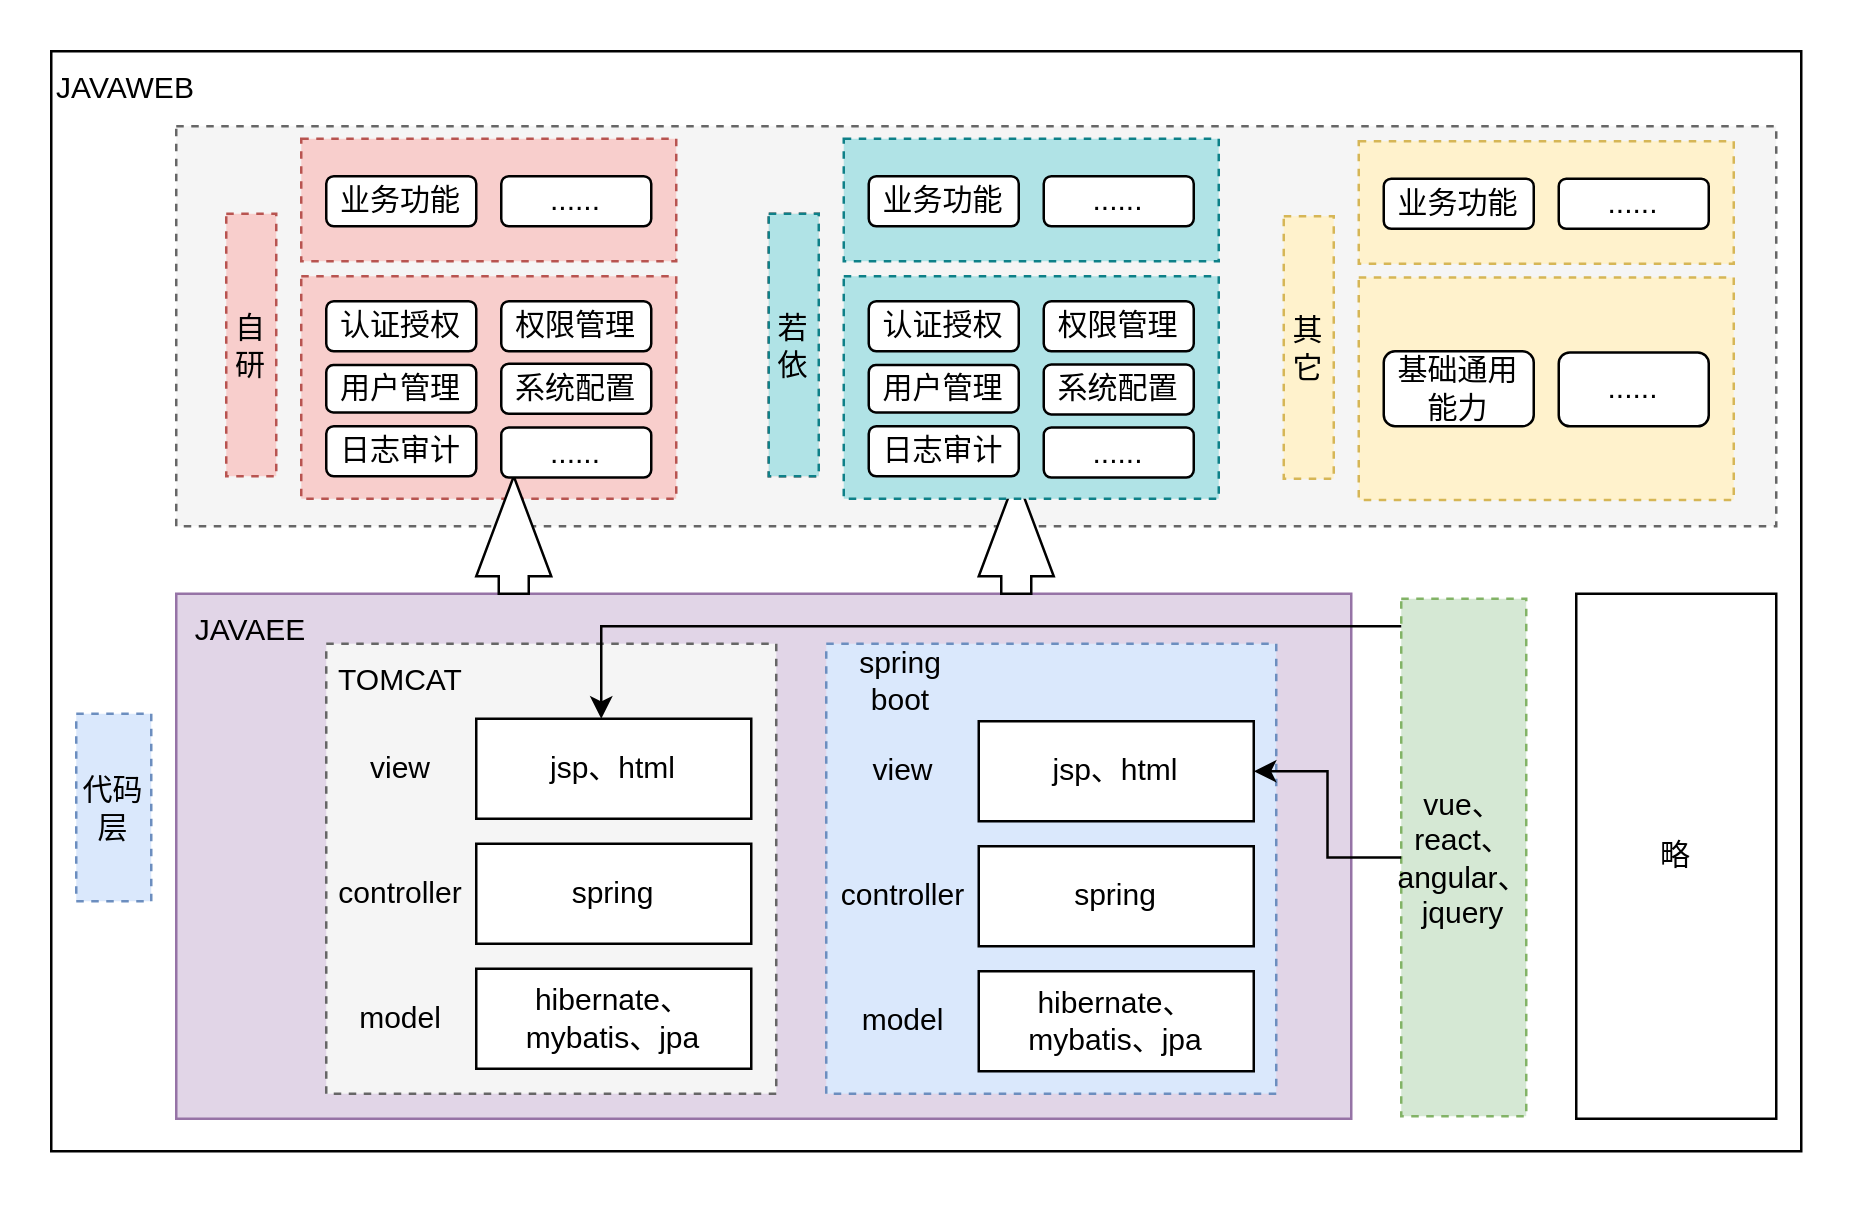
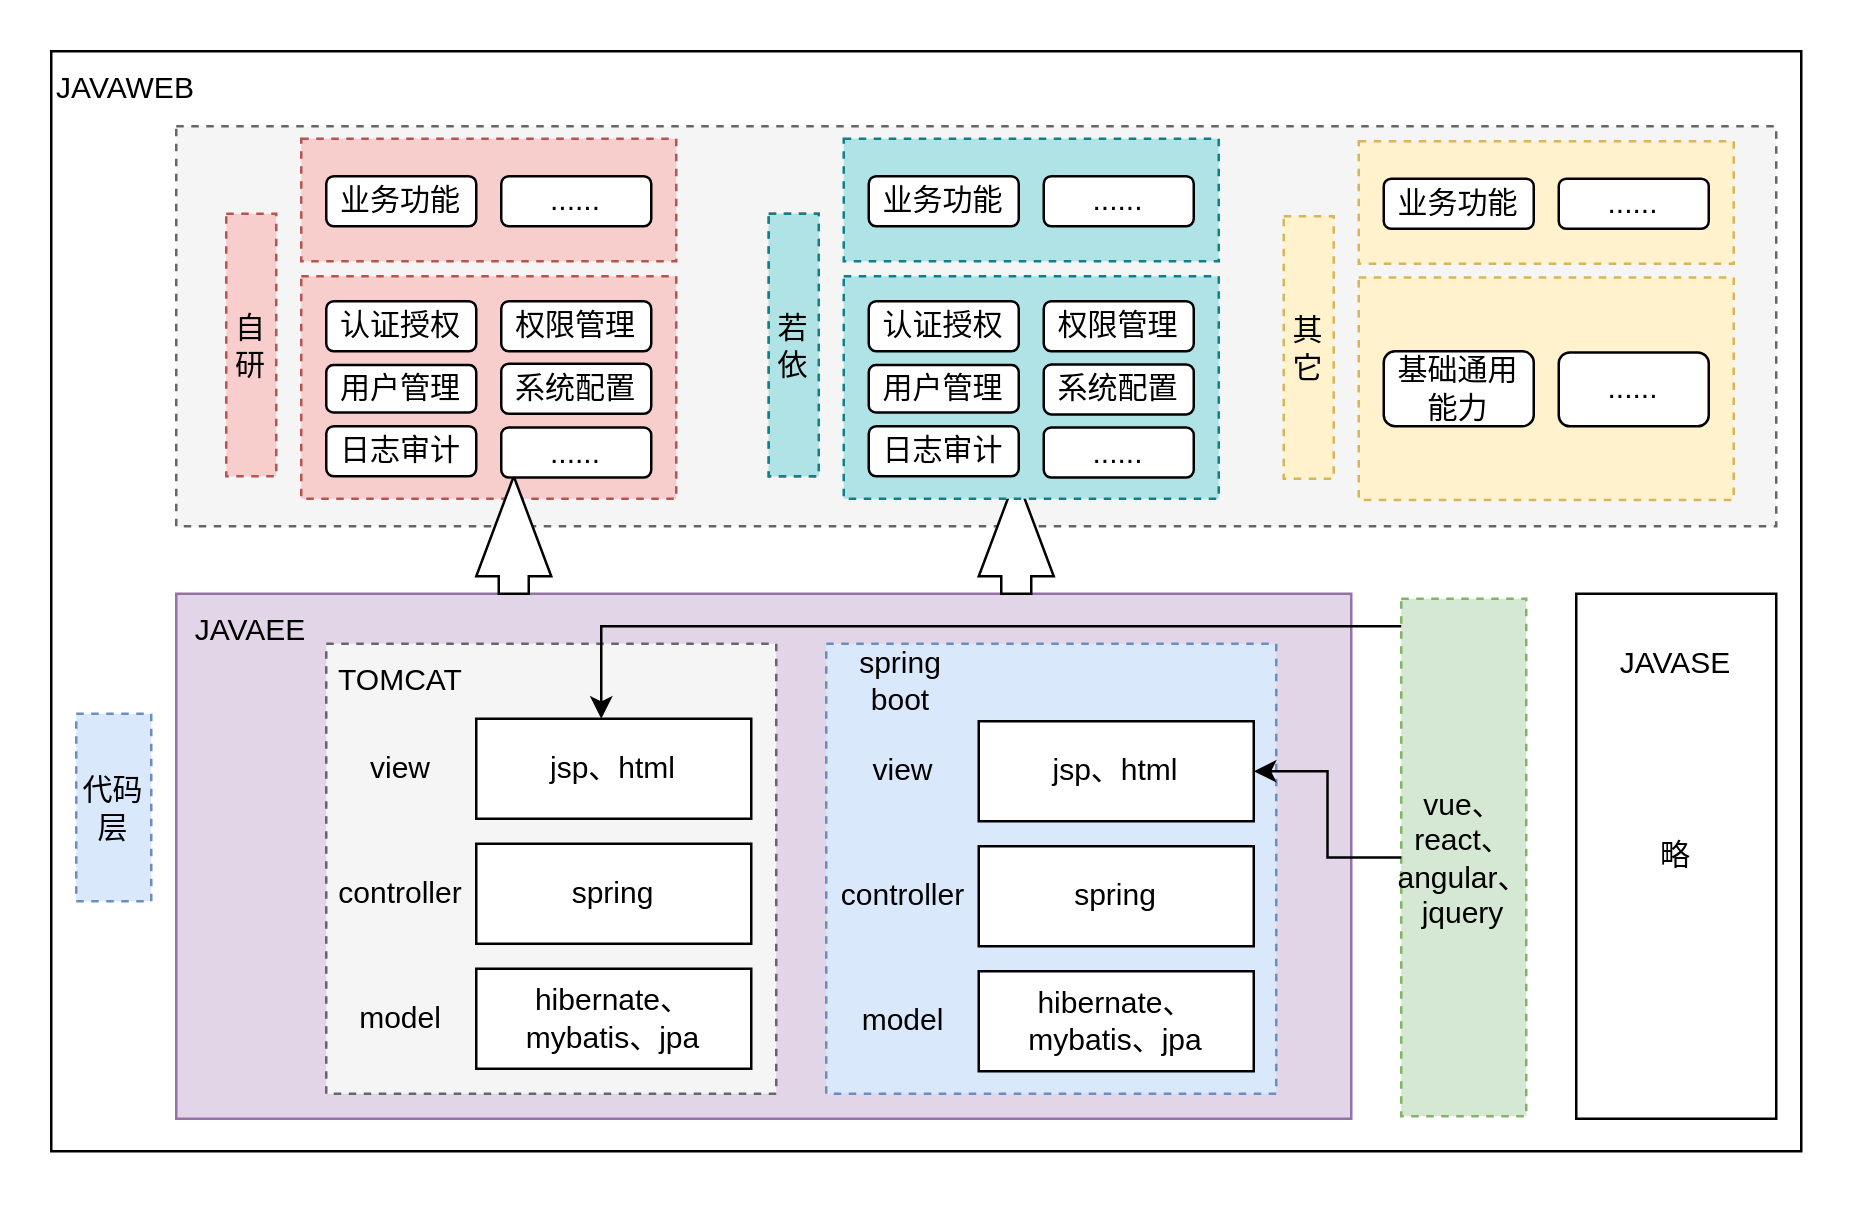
none -> (1676, 664)
